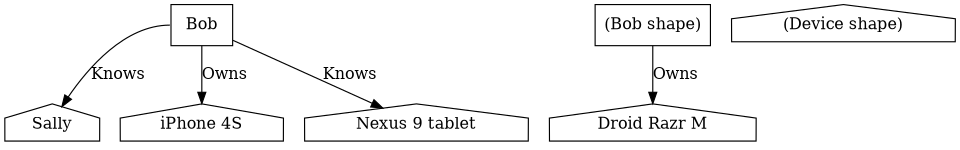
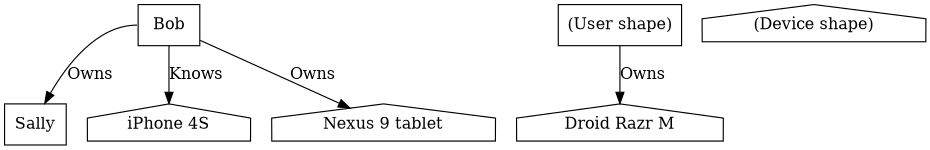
(653, 25) -> (620, 25)
(118, 75) -> (90, 75)
(225, 75) -> (196, 75)
(350, 75) -> (313, 75)
(52, 124) -> (35, 124)
